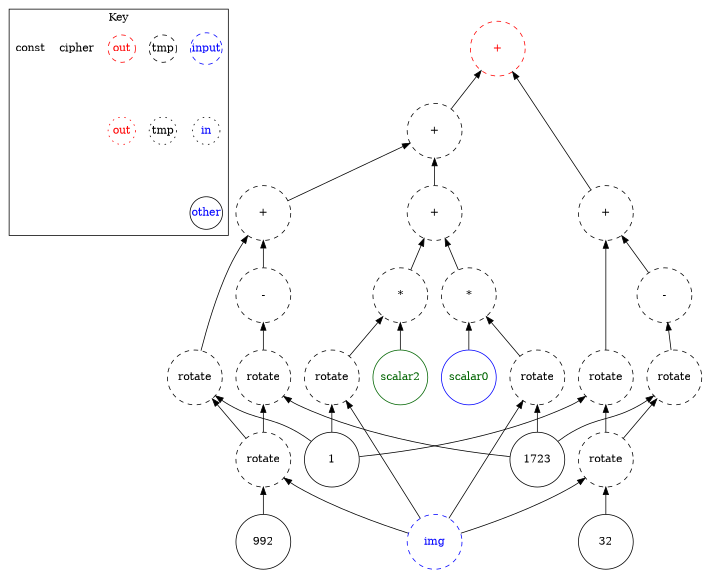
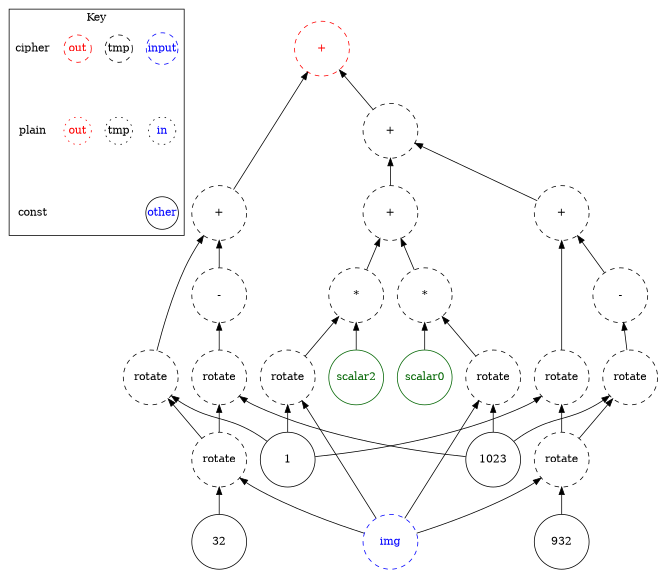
none -> (33, 131)
(469, 377) -> (425, 377)
(537, 460) -> (493, 460)
(263, 542) -> (562, 542)
